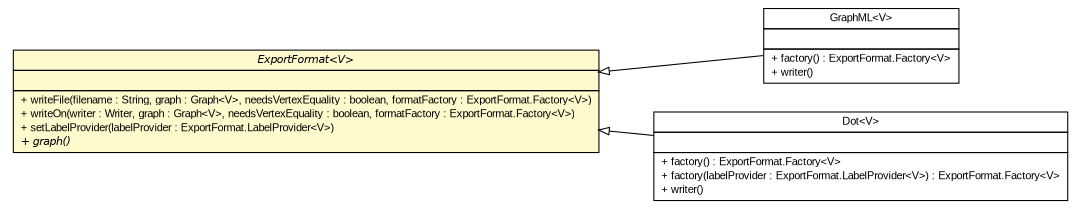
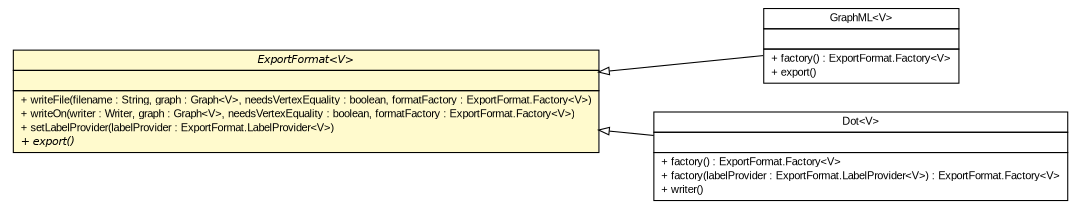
(793, 73) -> (794, 73)
(46, 142) -> (48, 142)
